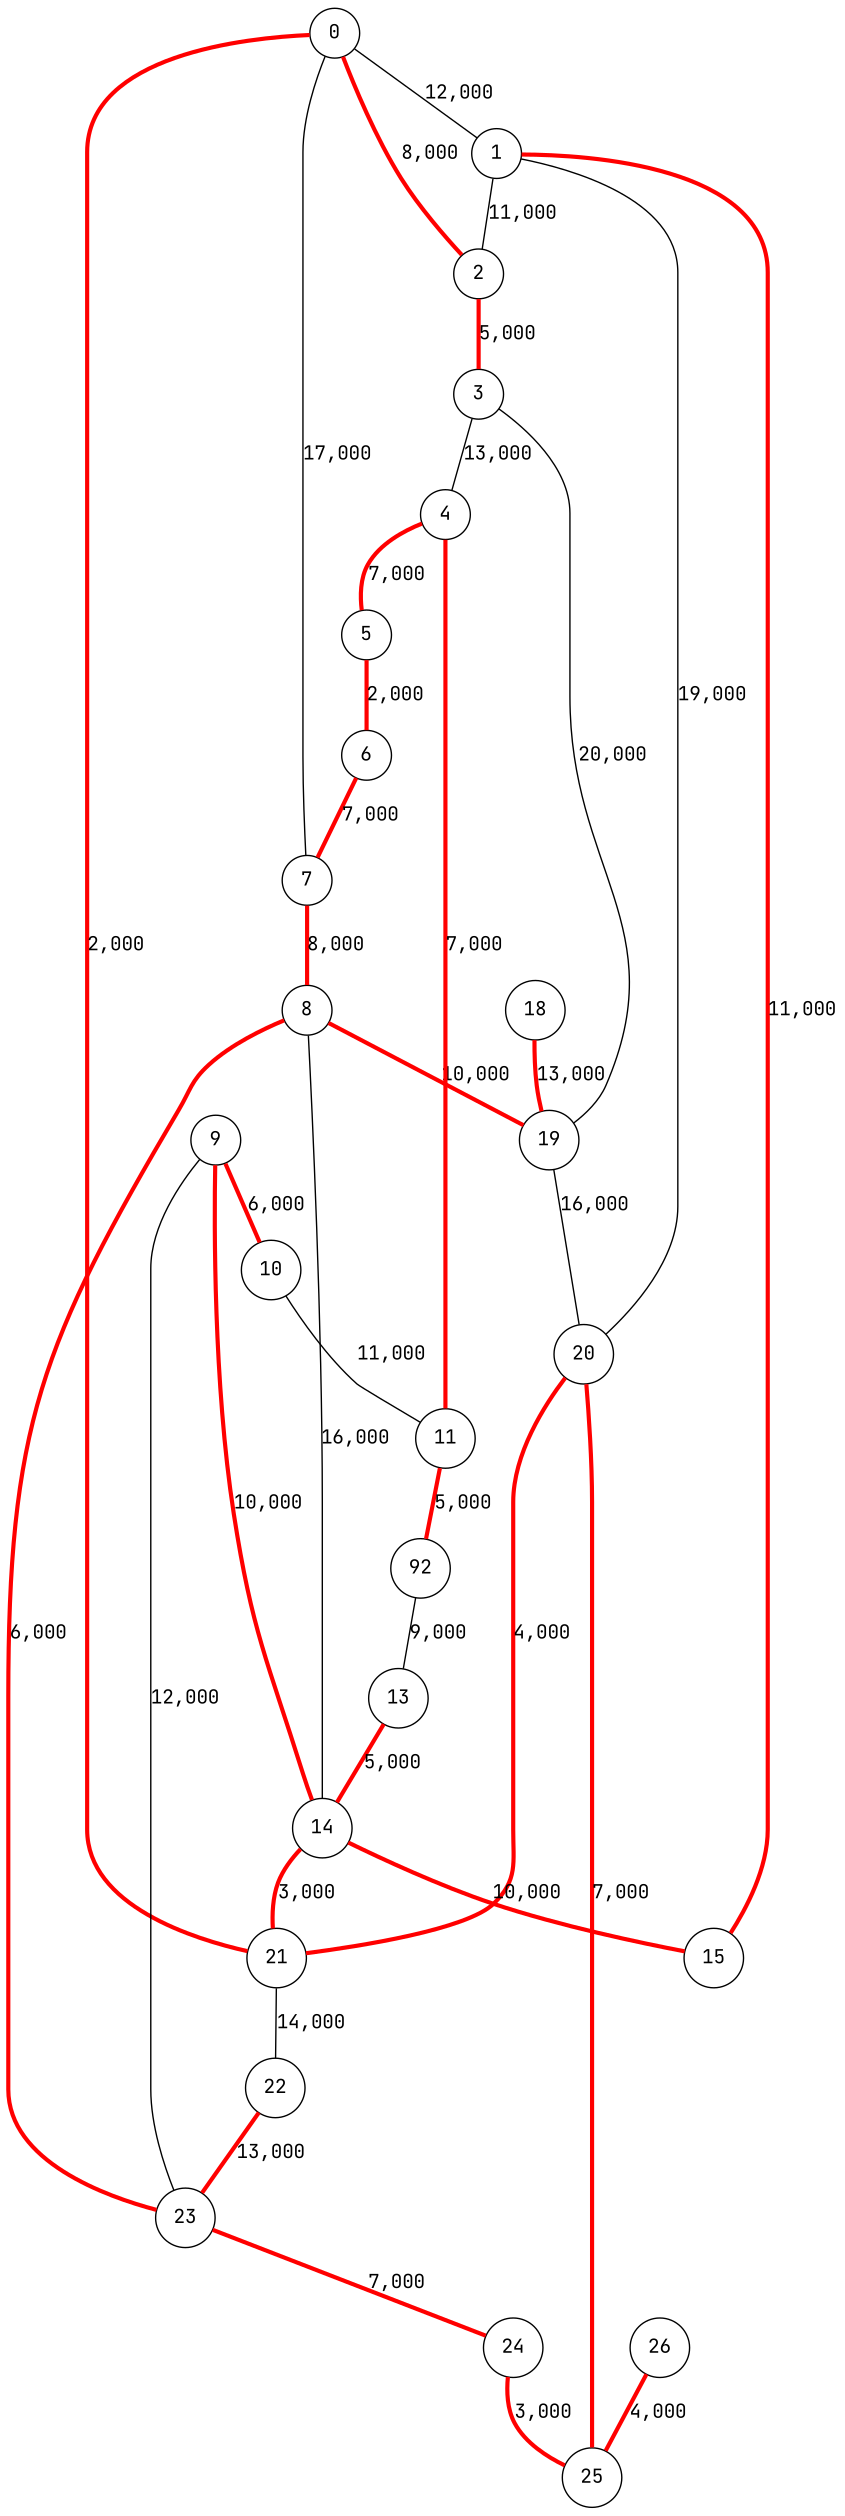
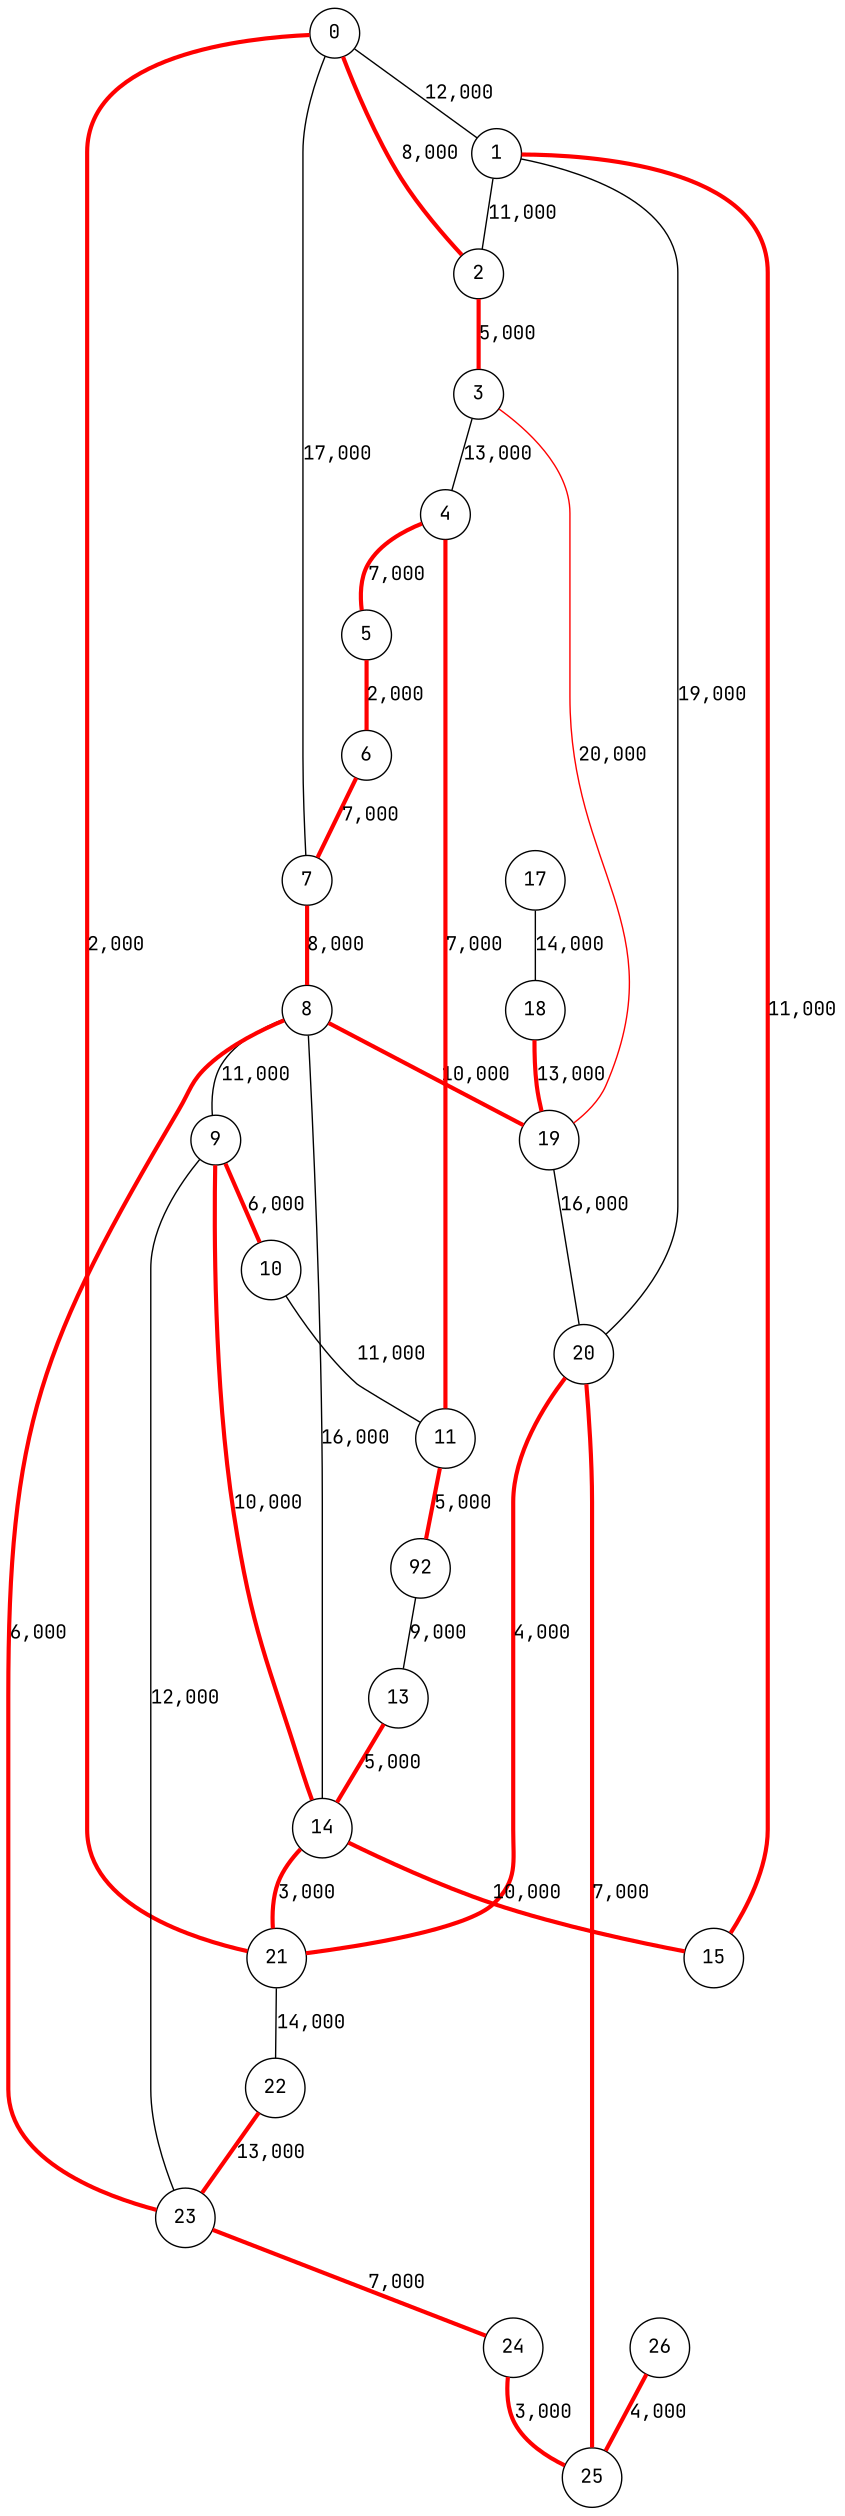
(576, 764) -> (576, 764)
none -> (535, 880)
none -> (220, 1067)
